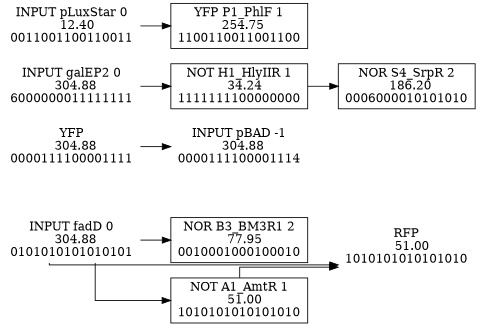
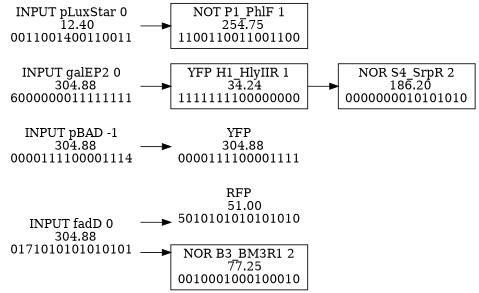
(72, 26) -> (72, 26)
(239, 26) -> (239, 26)
(239, 86) -> (239, 86)
(407, 86) -> (407, 86)
(151, 147) -> (151, 147)
(72, 240) -> (72, 238)
(239, 240) -> (239, 267)
(407, 247) -> (239, 207)
(239, 300) -> none
